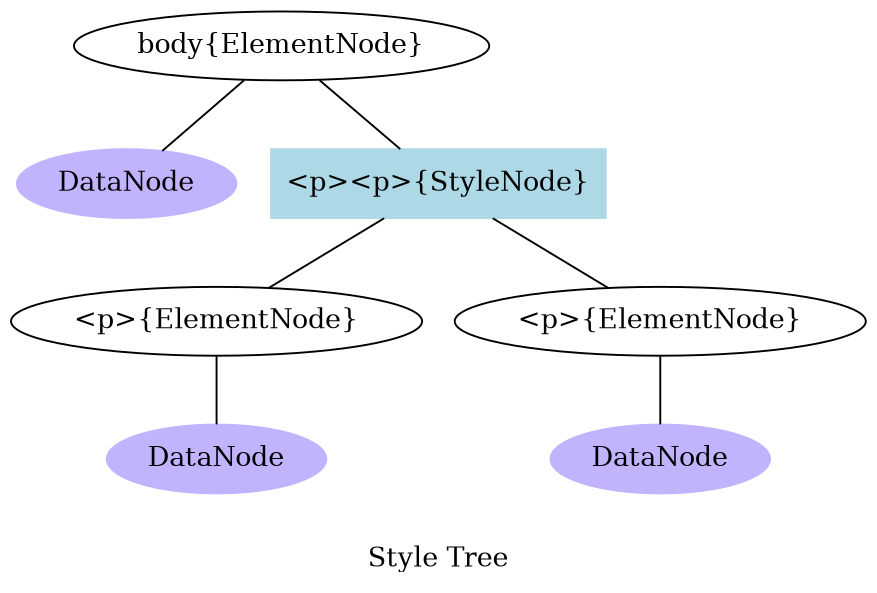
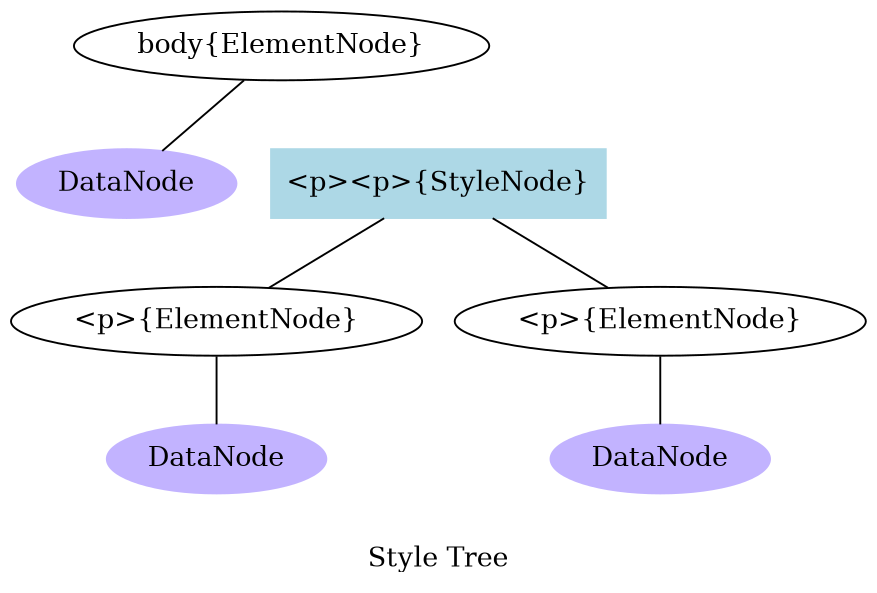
(360, 115) -> none
